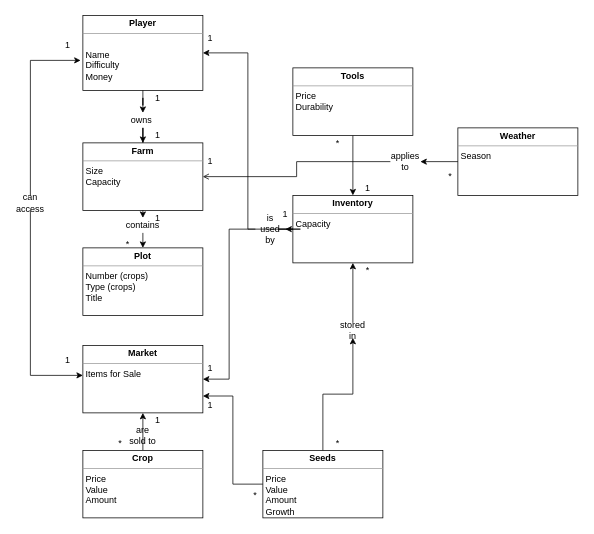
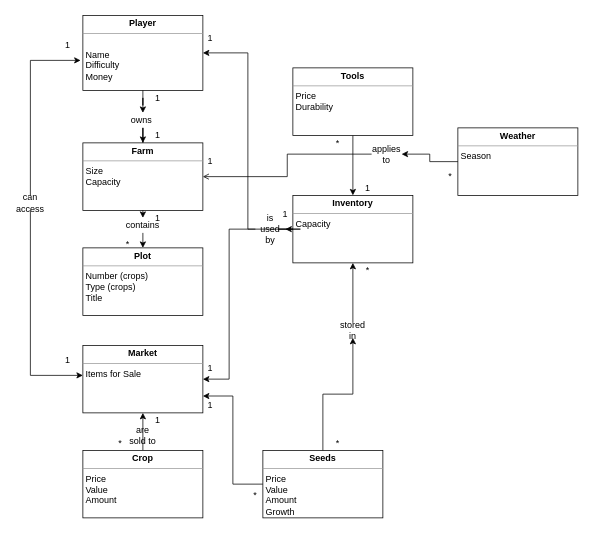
(405, 162) -> (387, 154)
